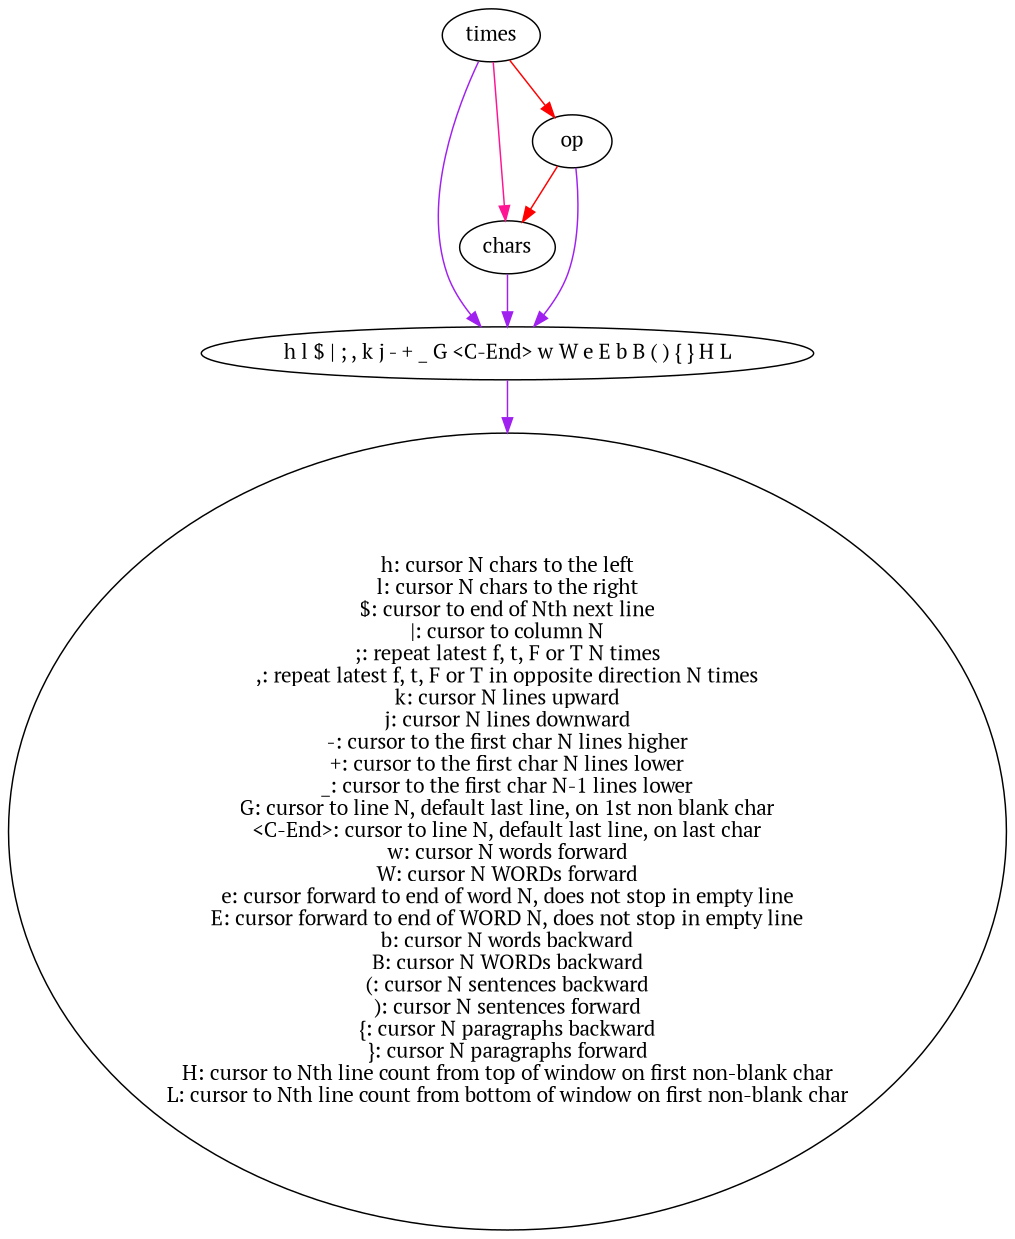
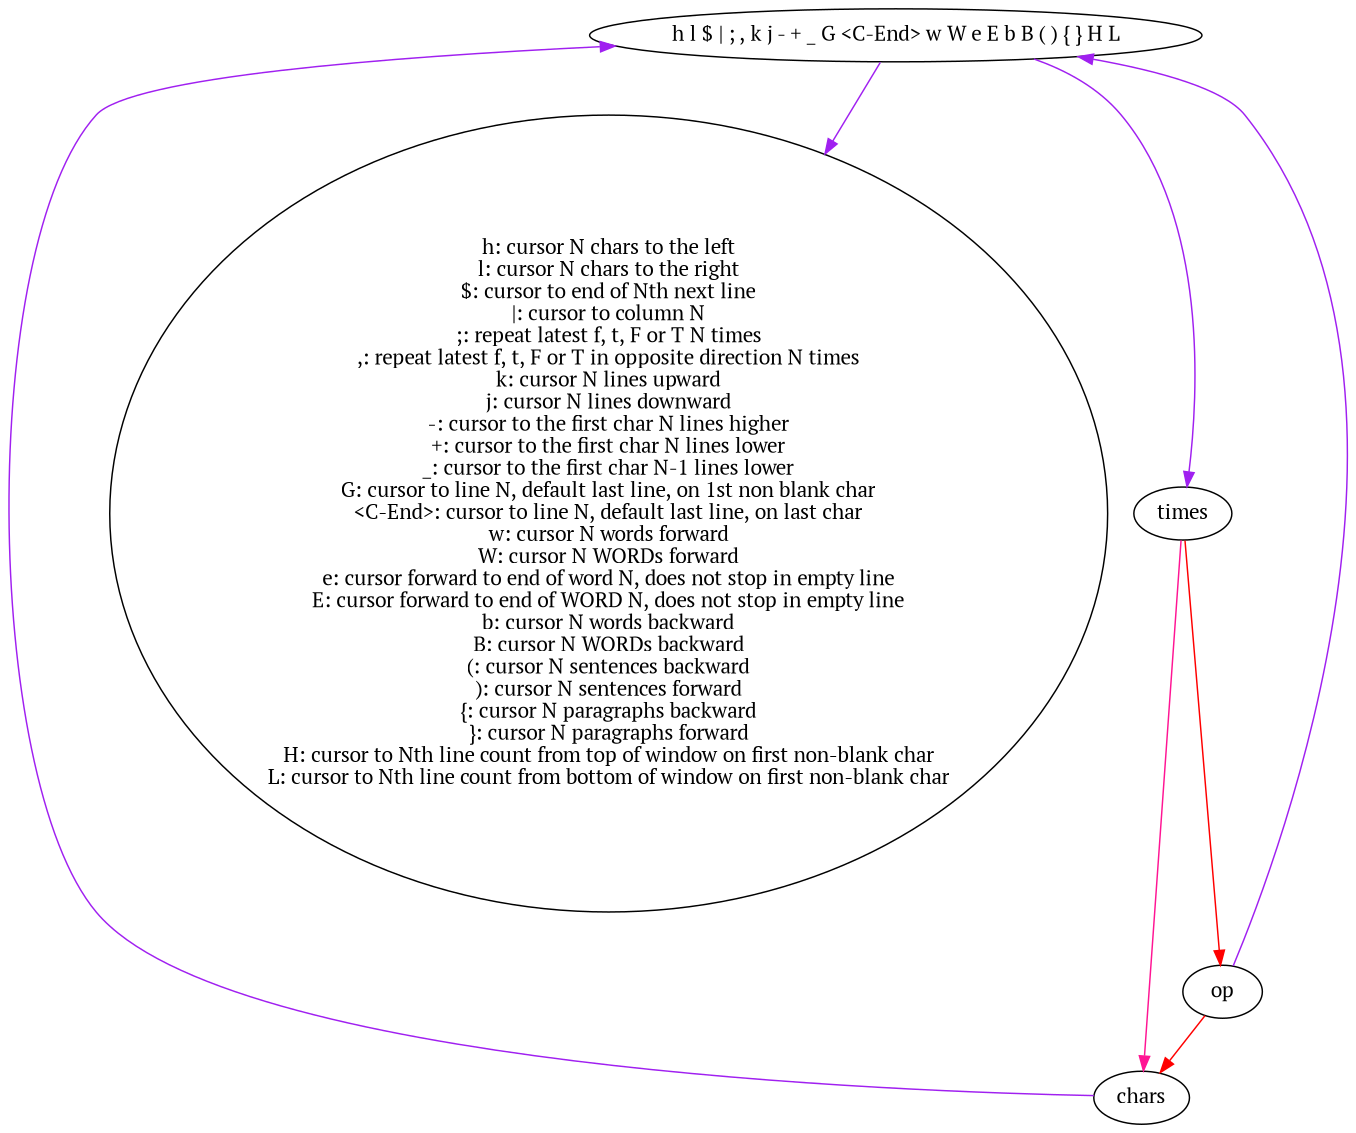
(440, 189) -> (1178, 235)
